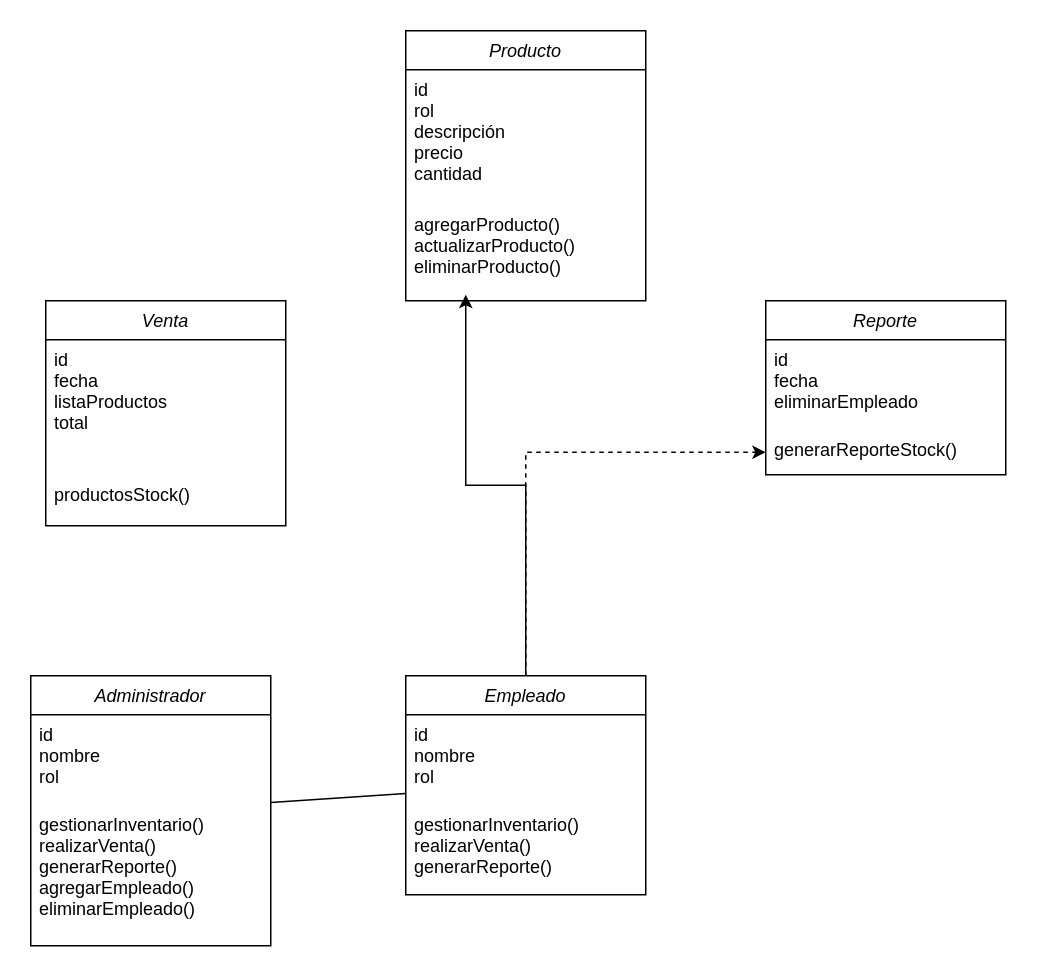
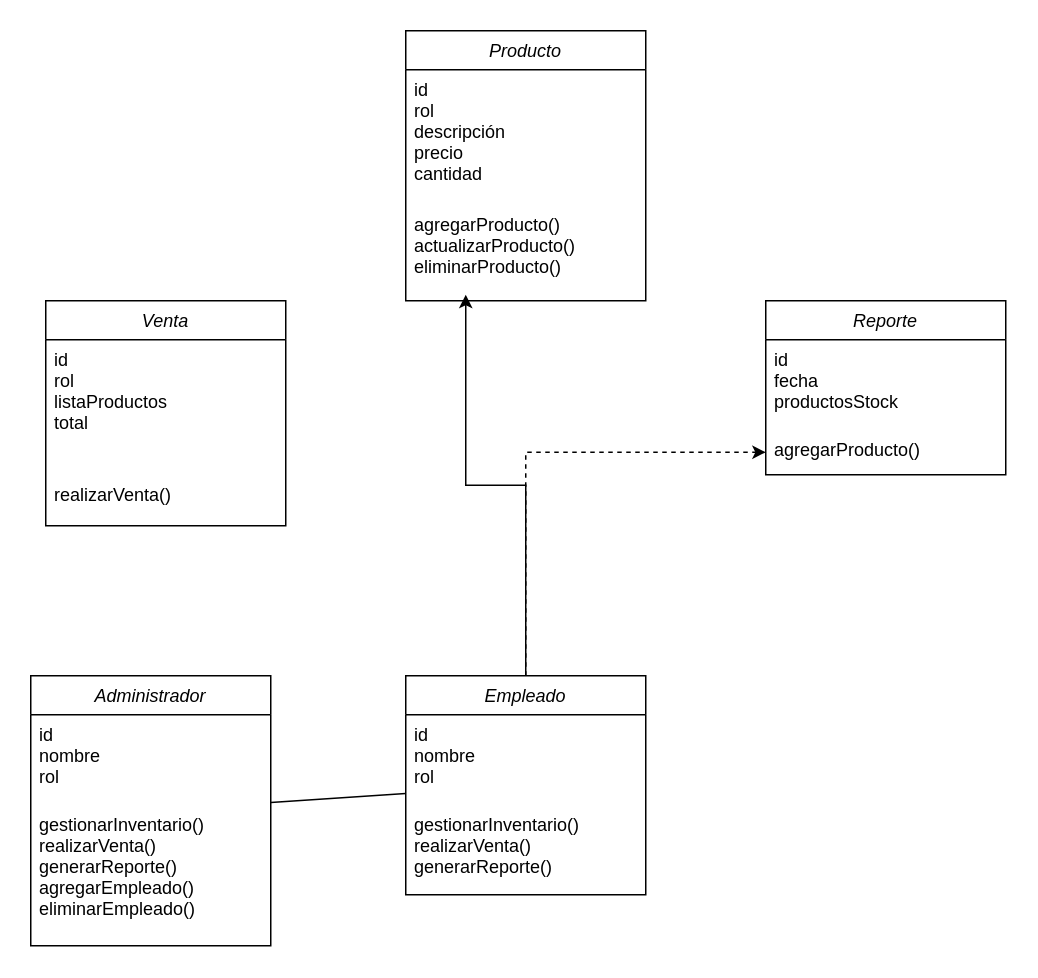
(62, 360) -> (62, 360)
(782, 360) -> (782, 360)
(880, 450) -> (860, 450)
(135, 495) -> (125, 495)
